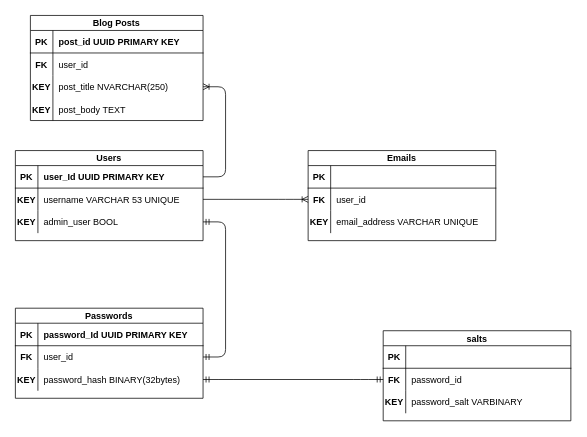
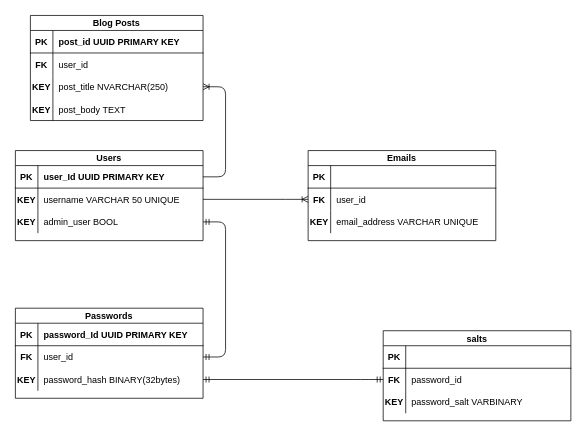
(106, 200) -> (106, 200)
